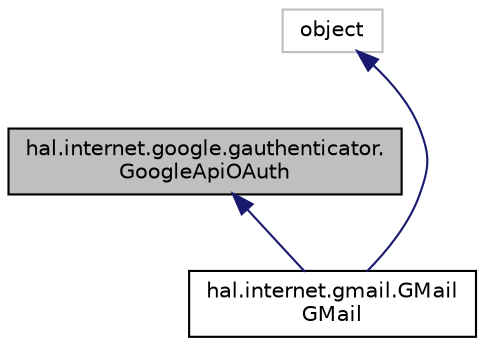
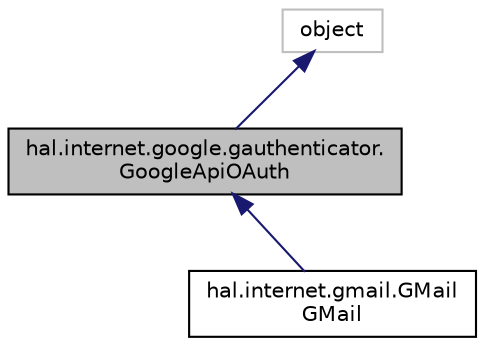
(427, 169) -> (267, 98)
